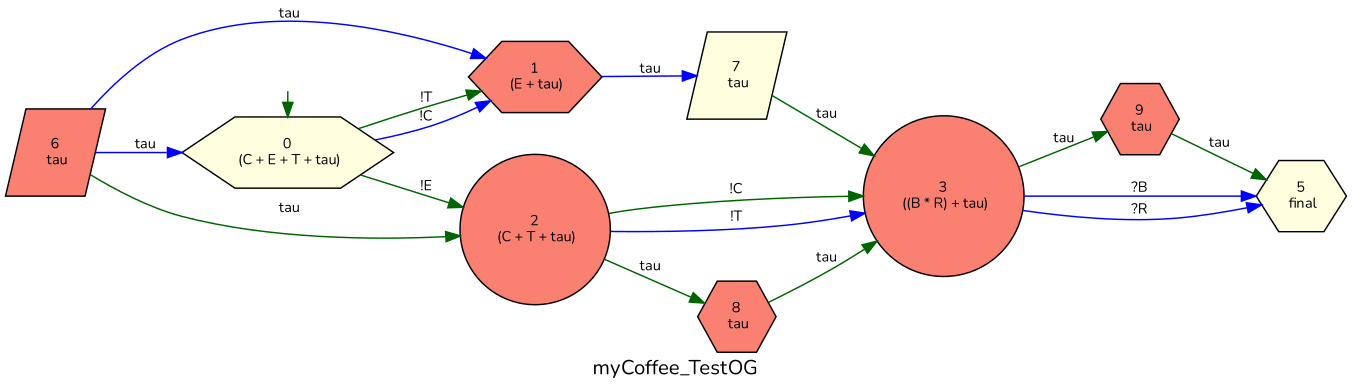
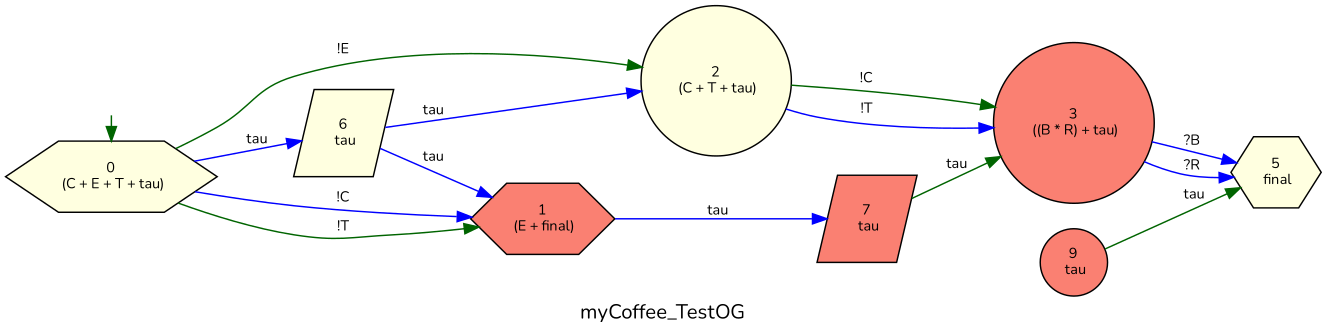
(737, 76) -> (867, 219)
(535, 77) -> (543, 219)
(1140, 119) -> (1074, 262)
(1056, 152) -> none
(56, 153) -> (344, 133)
(131, 153) -> (241, 152)
(535, 230) -> (716, 81)
(263, 231) -> (506, 110)
(737, 317) -> none
